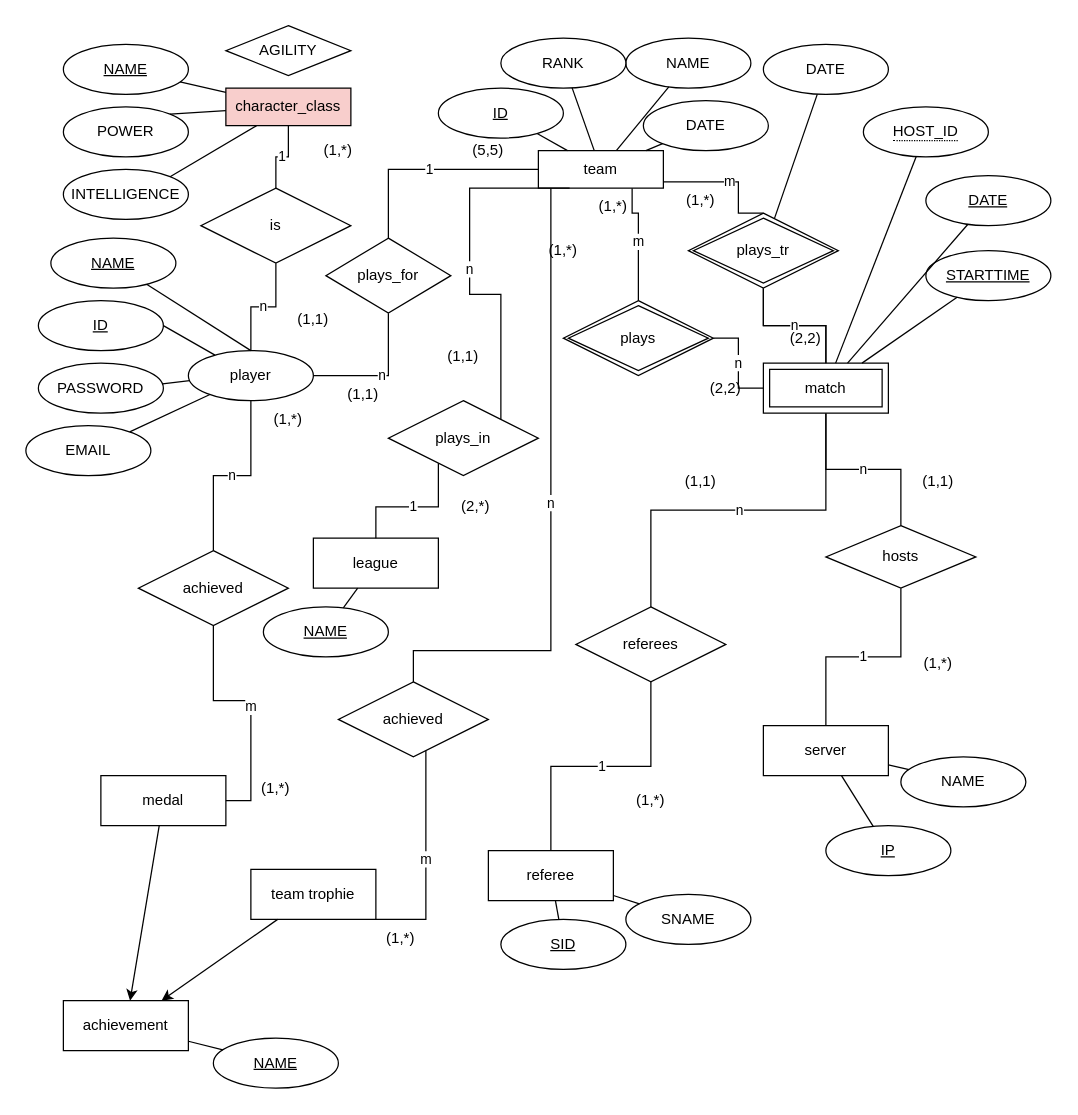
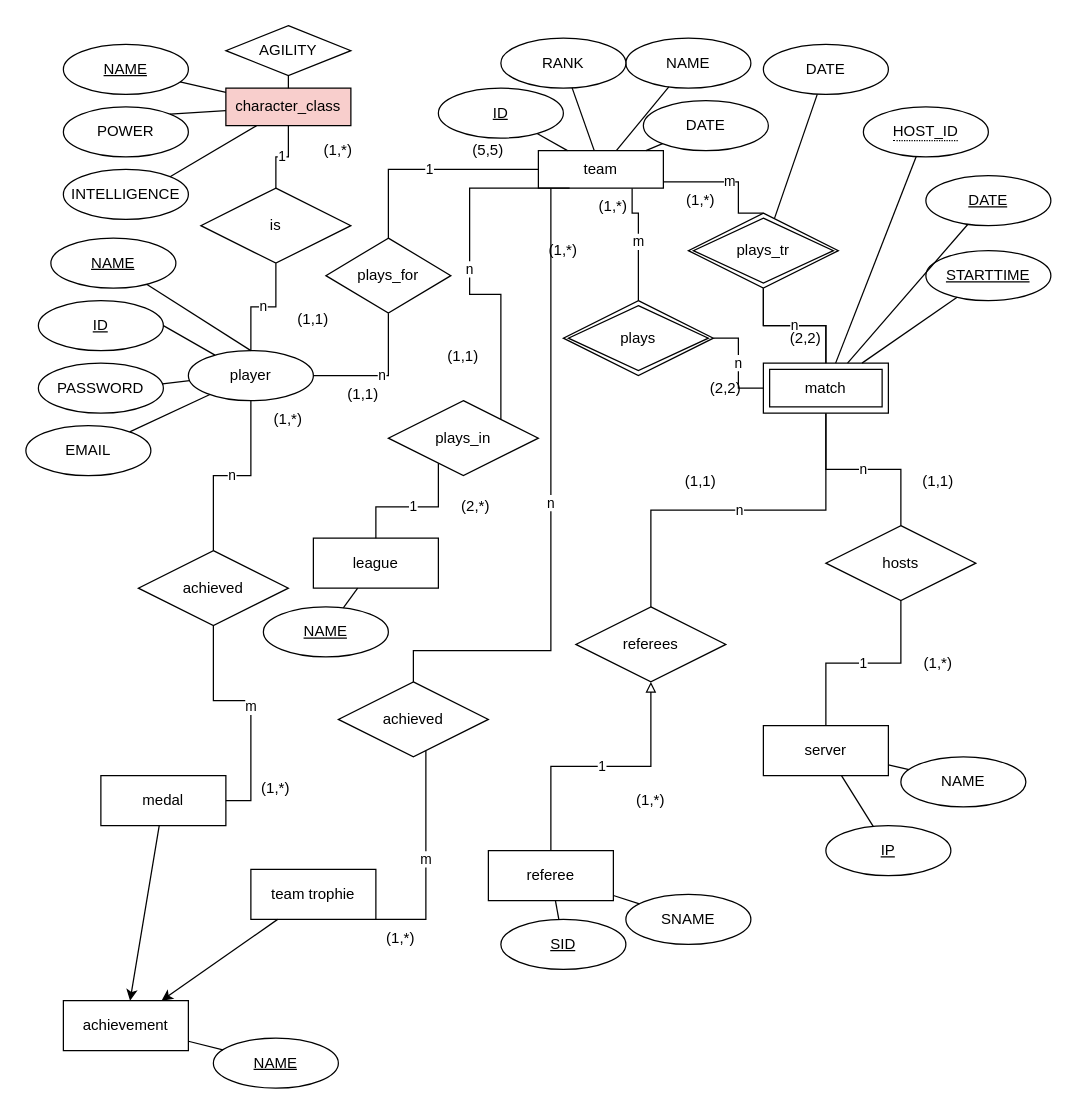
none -> (288, 82)
(901, 557) -> (901, 563)
(651, 689) -> (651, 693)
